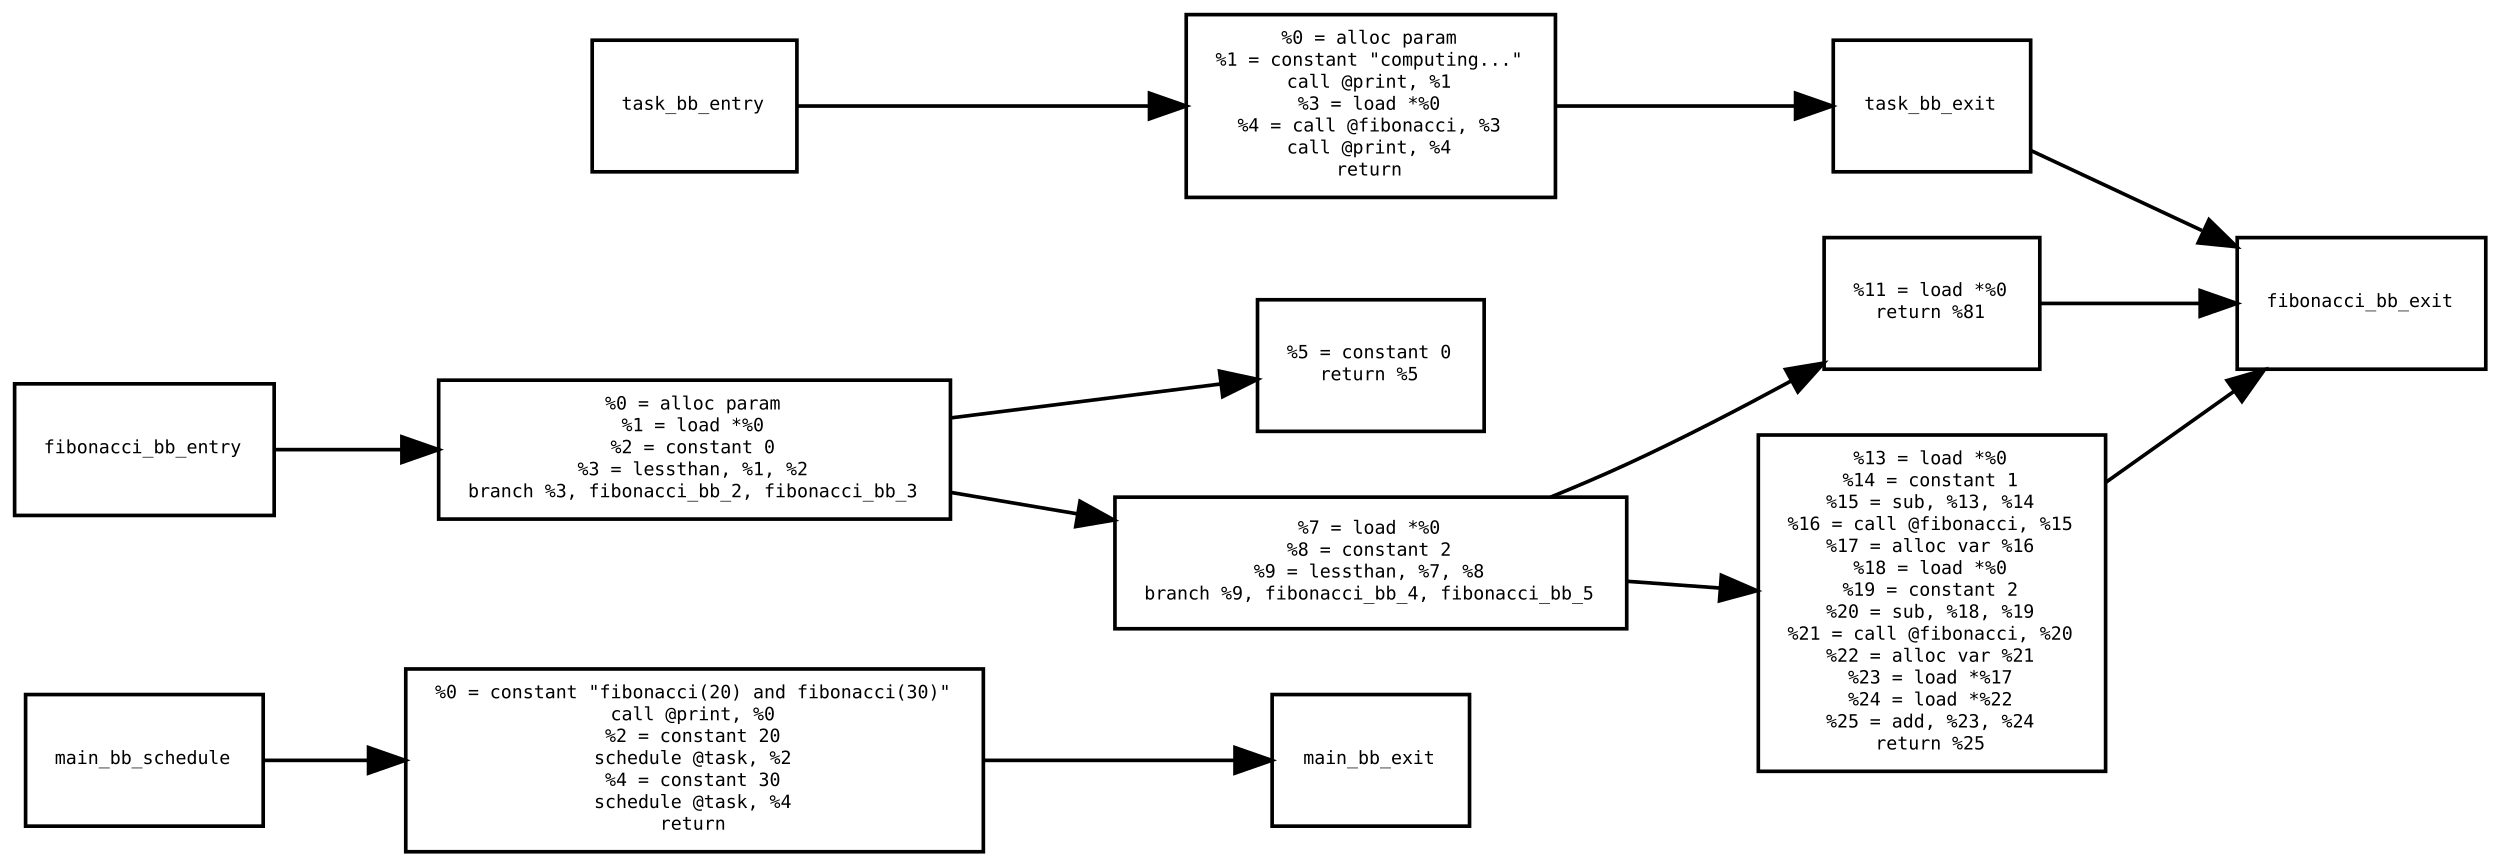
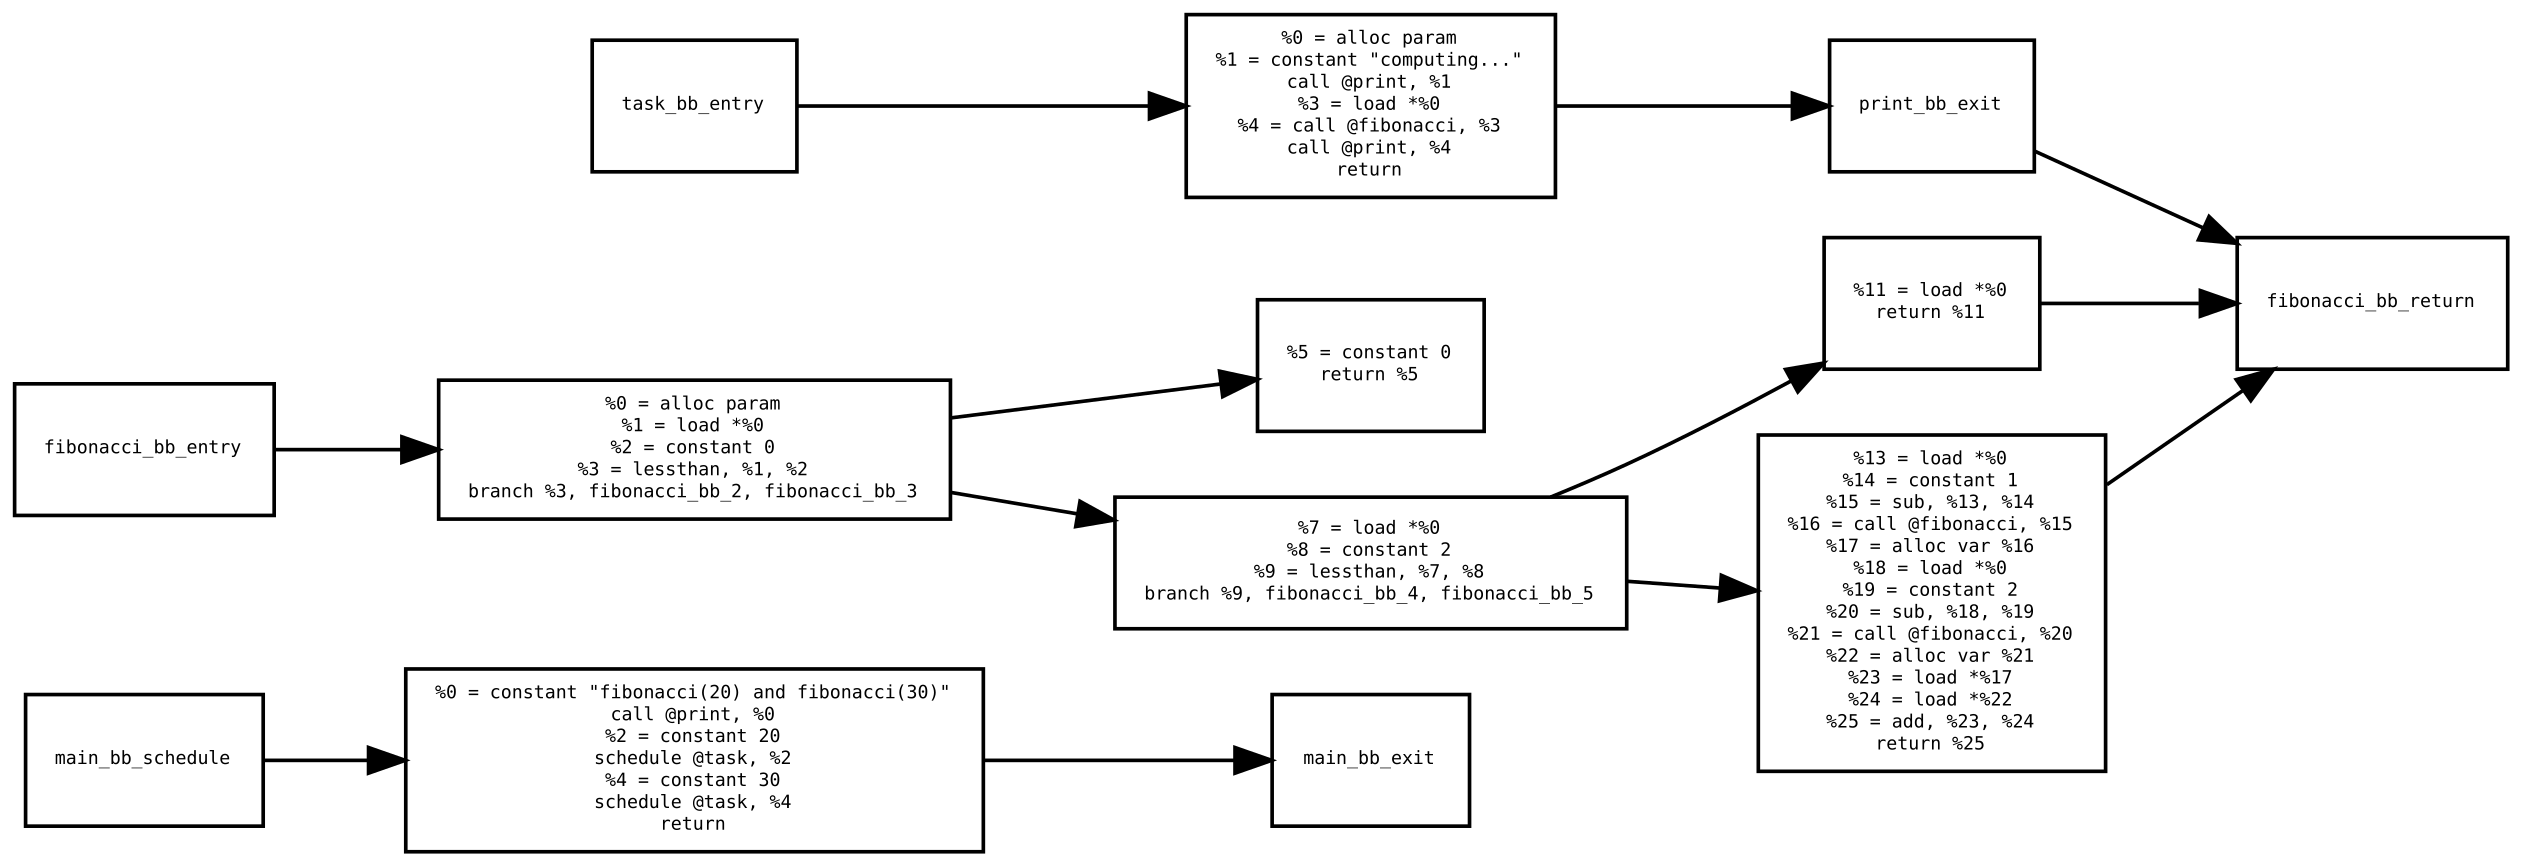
(1932, 106) -> (1932, 106)
(1932, 303) -> (1932, 303)
(2361, 303) -> (2372, 303)
